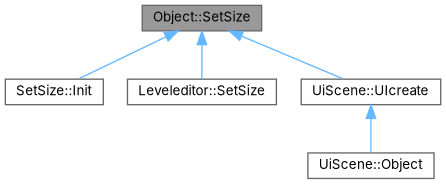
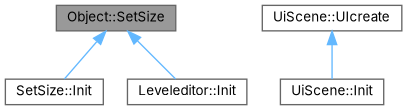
(293, 58) -> none
(202, 92) -> (187, 92)
(371, 166) -> (332, 92)
